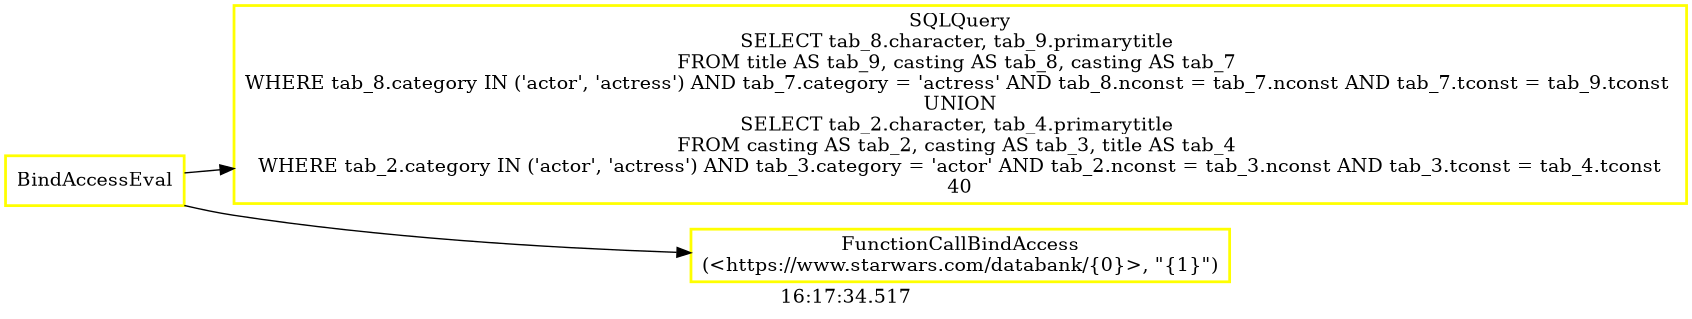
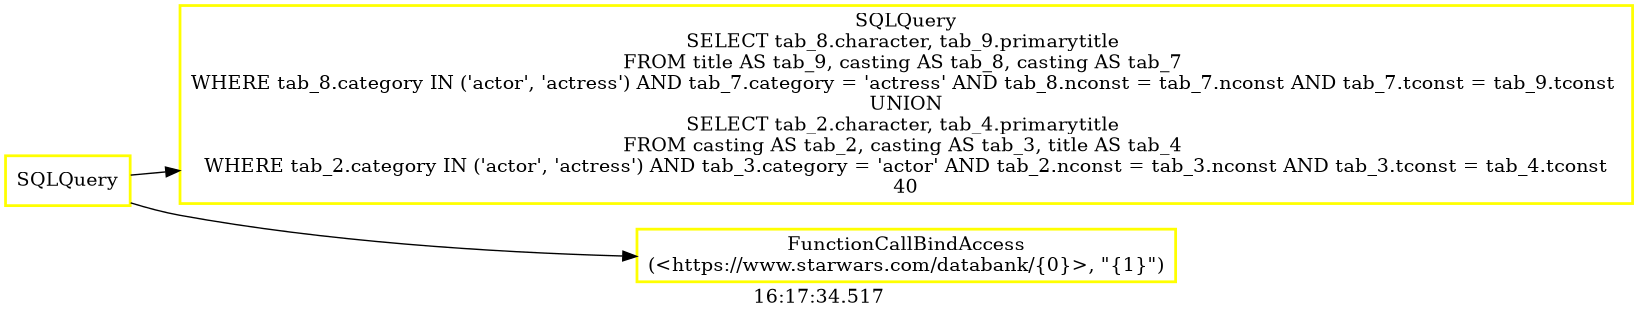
(95, 181) -> (68, 181)
